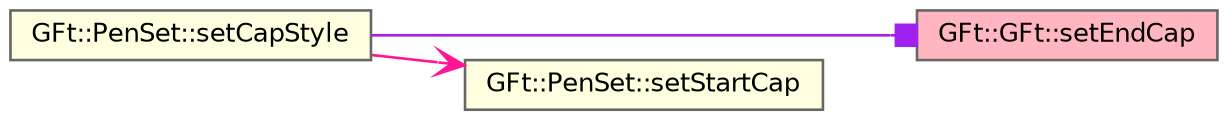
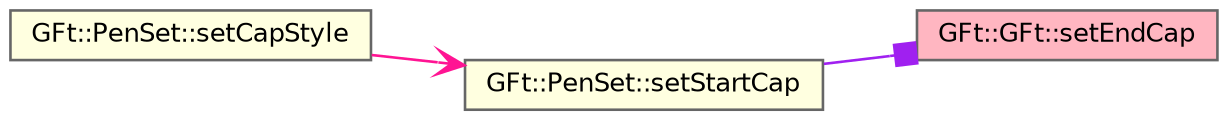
(631, 35) -> (857, 60)
